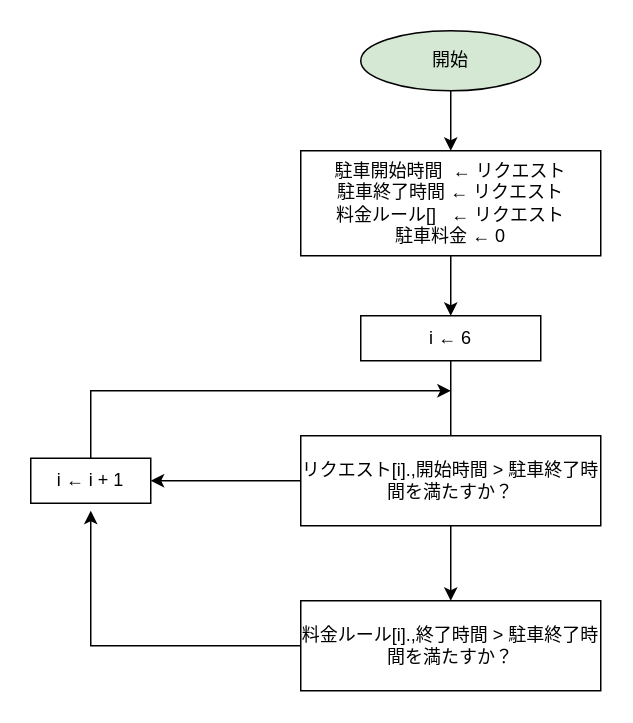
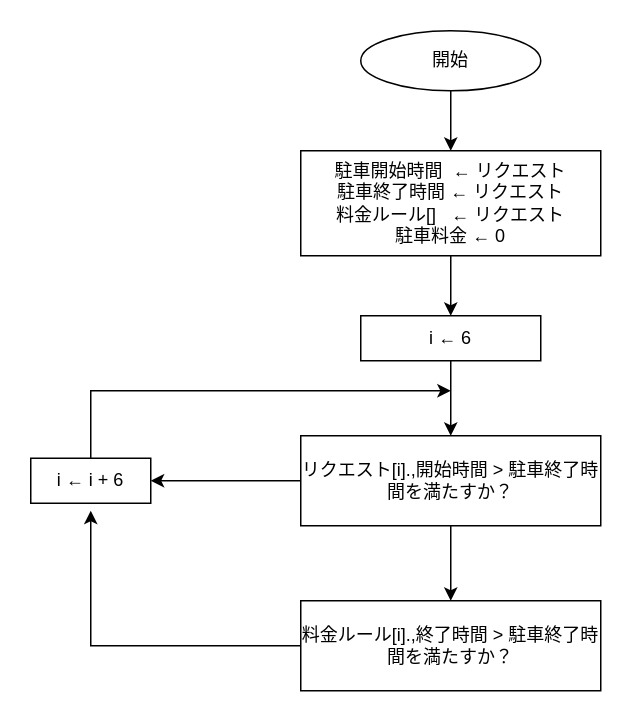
(451, 61) -> (451, 61)
(451, 428) -> (451, 424)
(91, 481) -> (91, 481)
